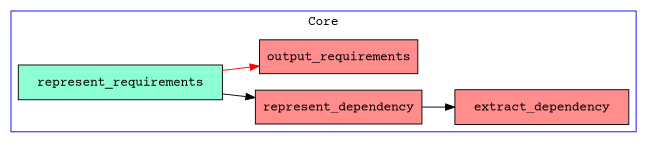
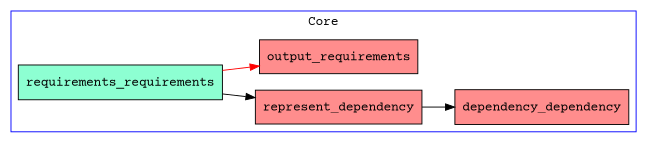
(120, 82) -> (120, 82)
(542, 107) -> (542, 107)
